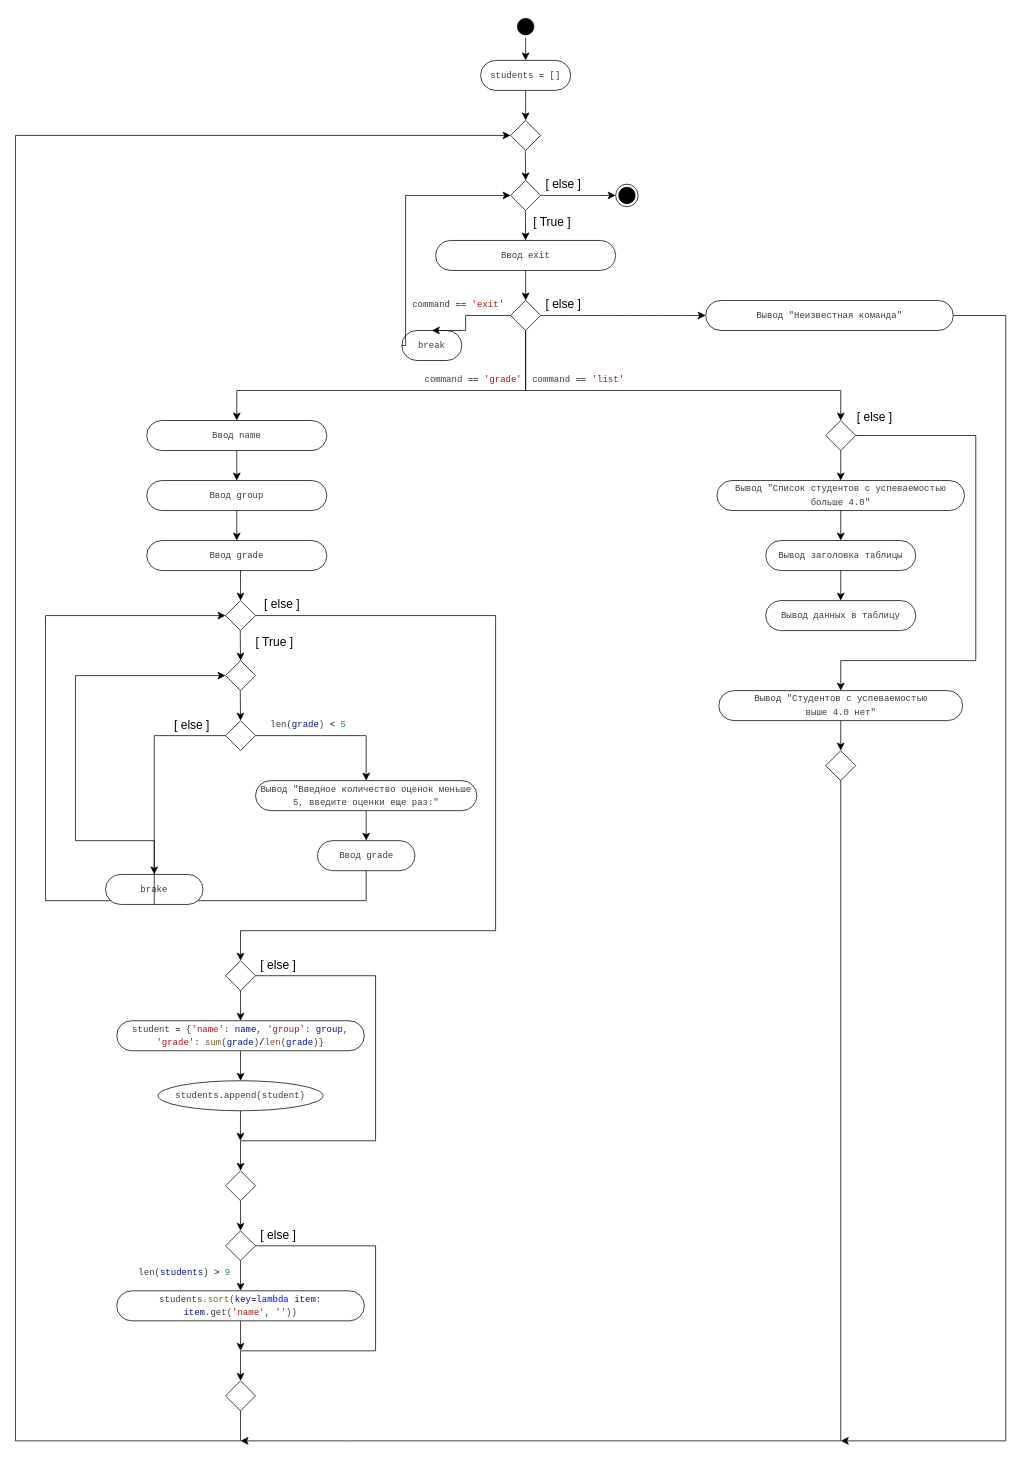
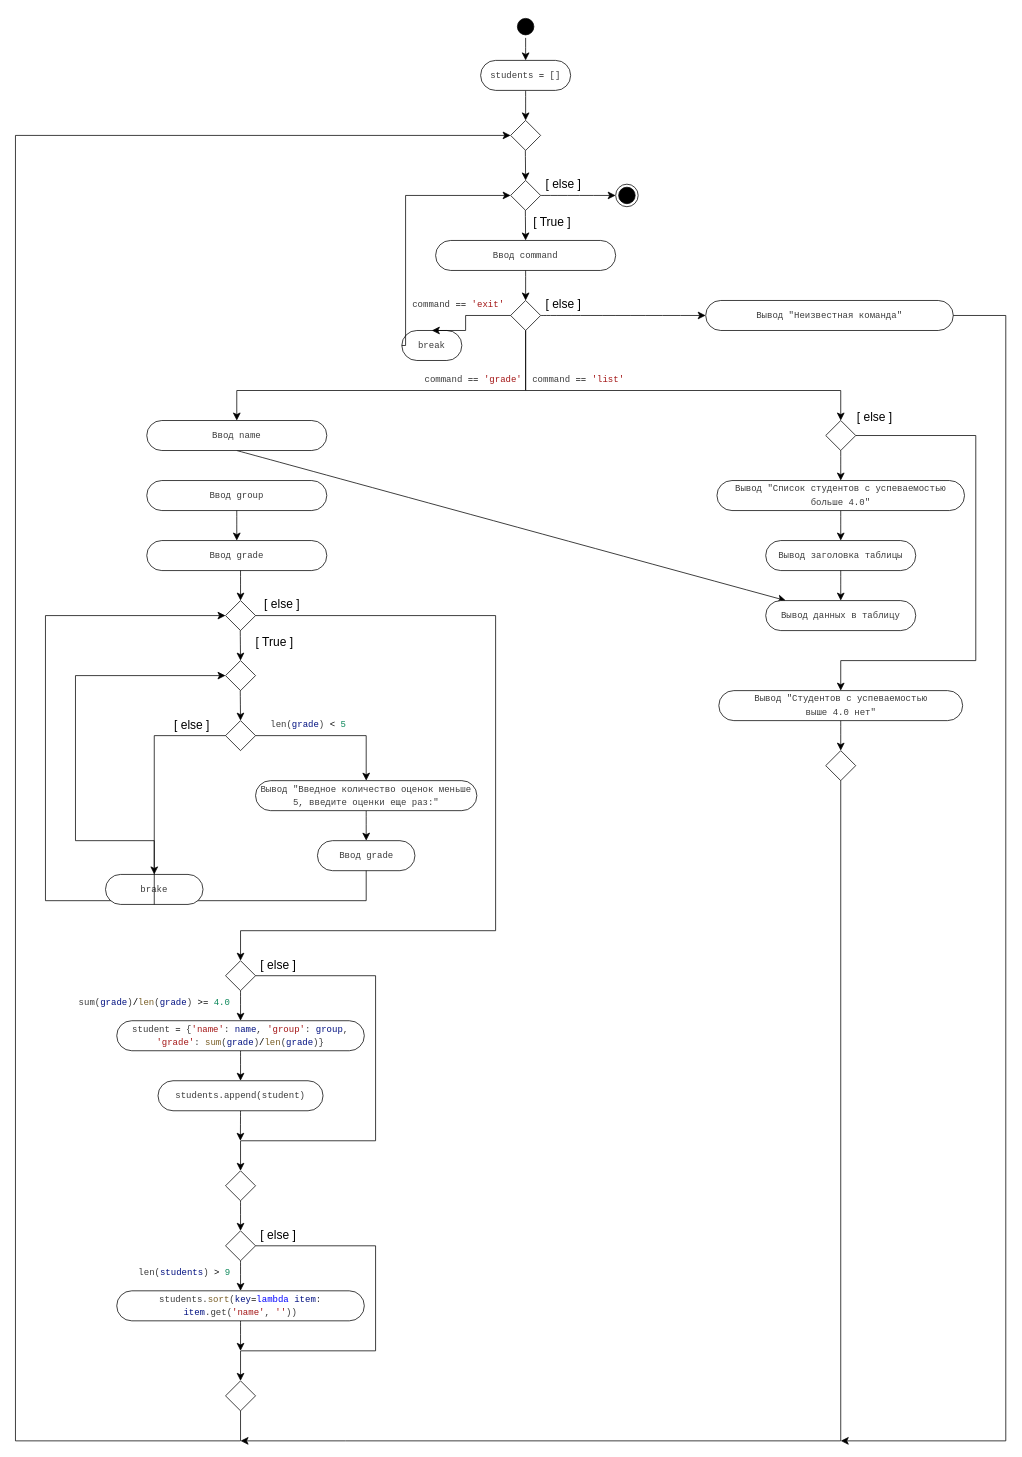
(525, 255) -> (525, 255)
(237, 462) -> (509, 525)
none -> (154, 1002)
(240, 1095) -> (240, 1095)
